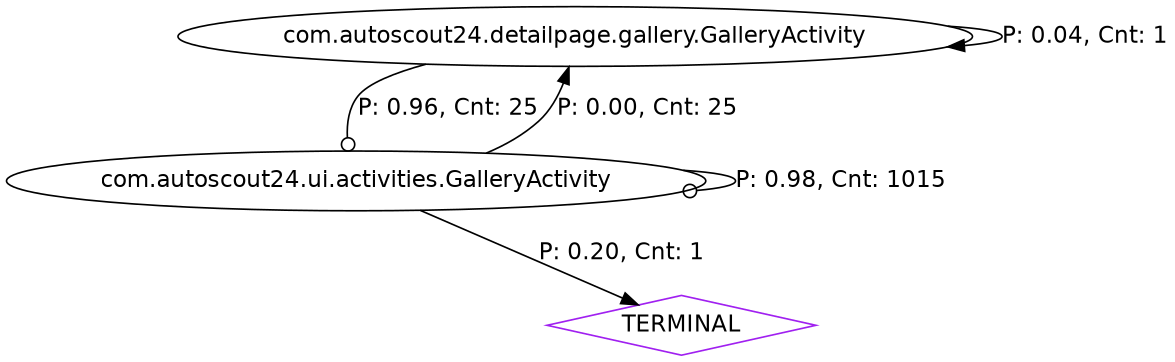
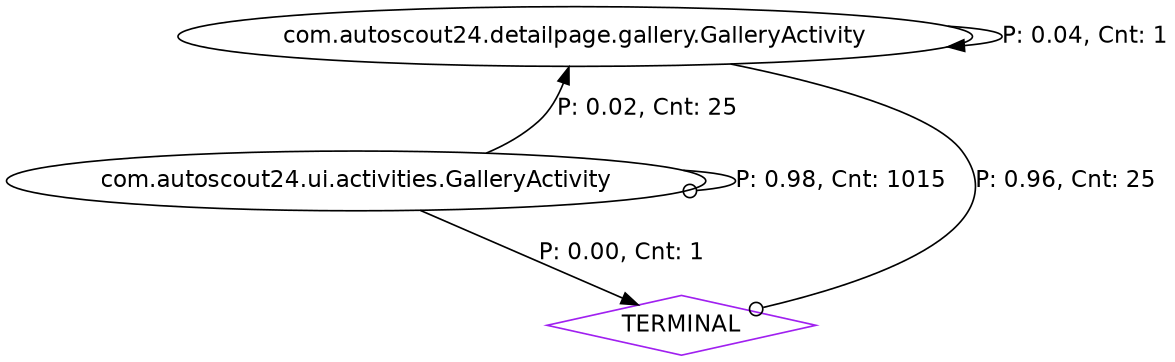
(370, 86) -> (971, 171)
(647, 109) -> (647, 109)
(622, 253) -> (622, 253)
